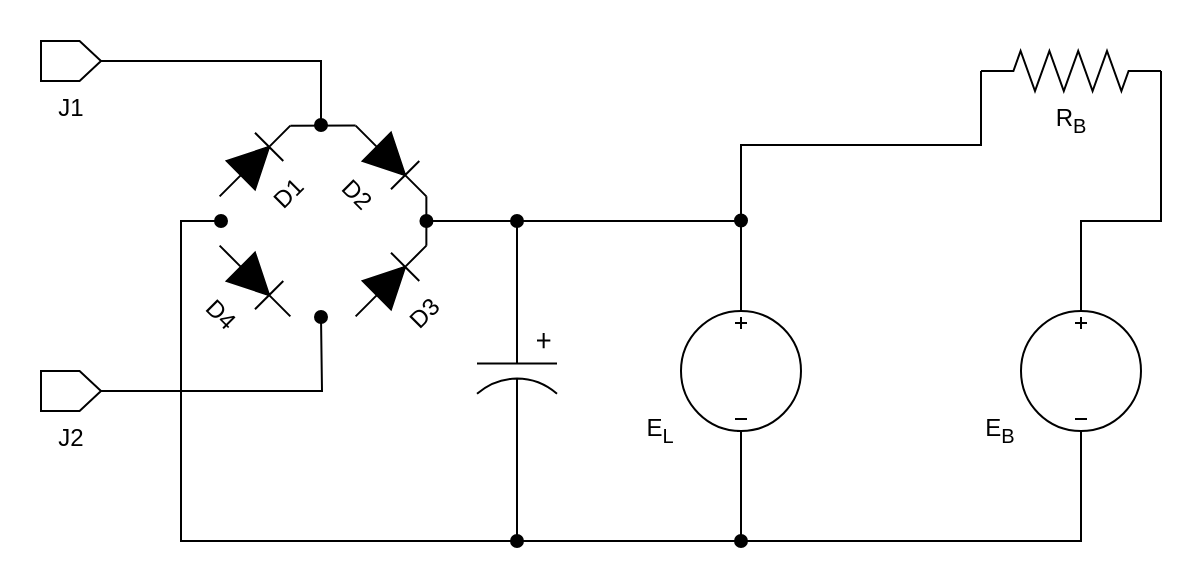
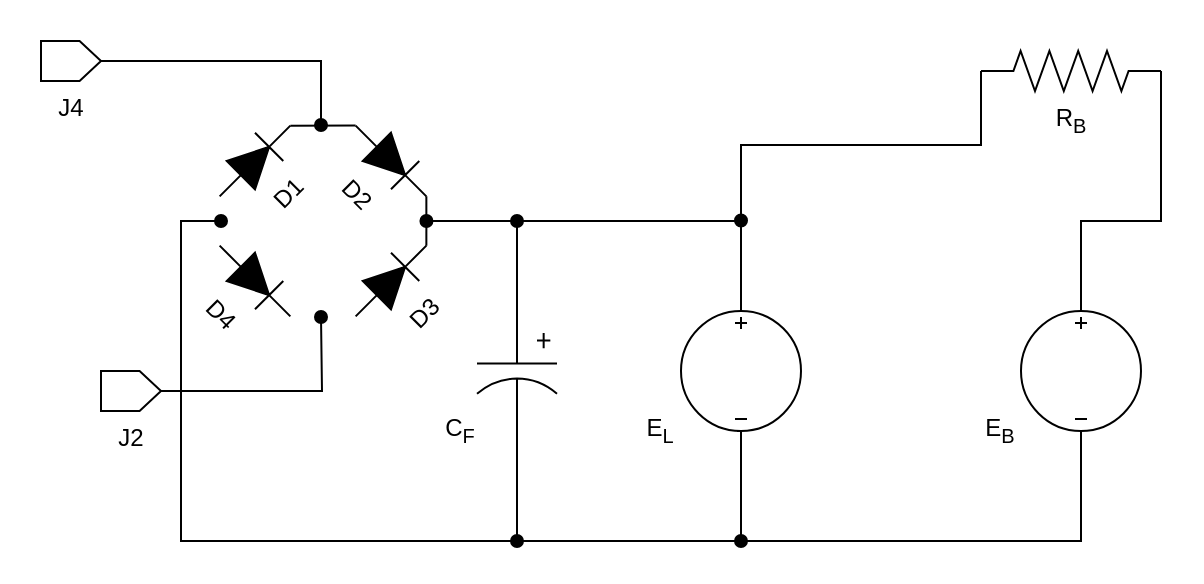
(72, 109) -> (72, 109)
(71, 391) -> (131, 391)
none -> (461, 431)
